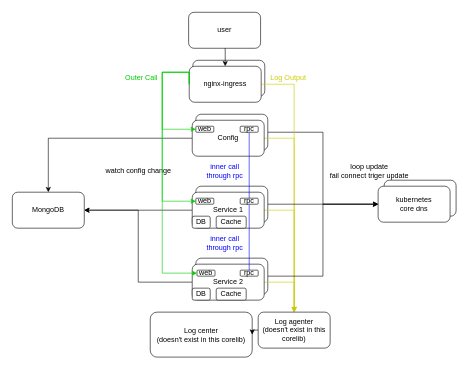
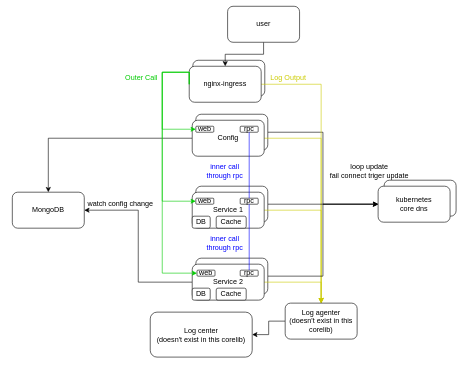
(225, 30) -> (264, 24)
(138, 171) -> (120, 204)
(166, 210) -> none
(294, 330) -> (321, 321)
